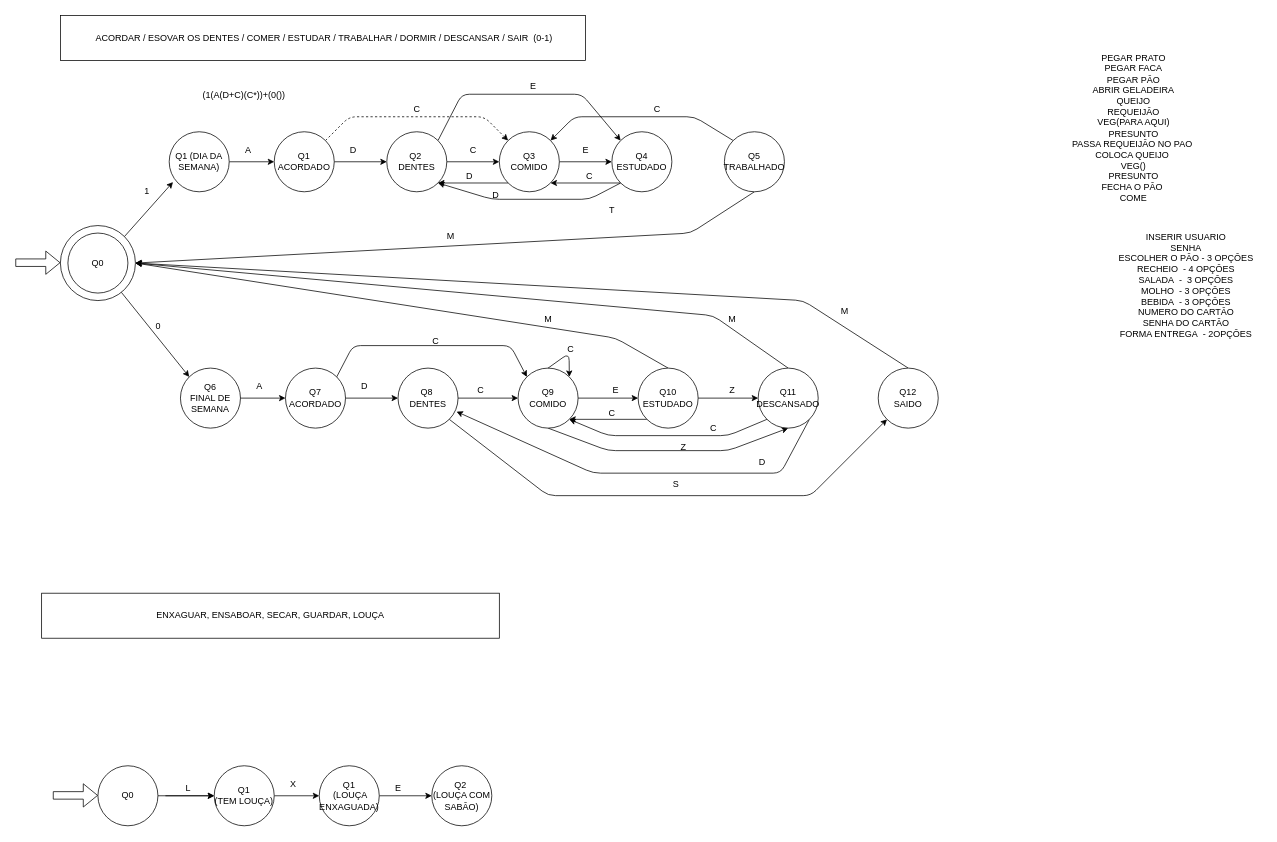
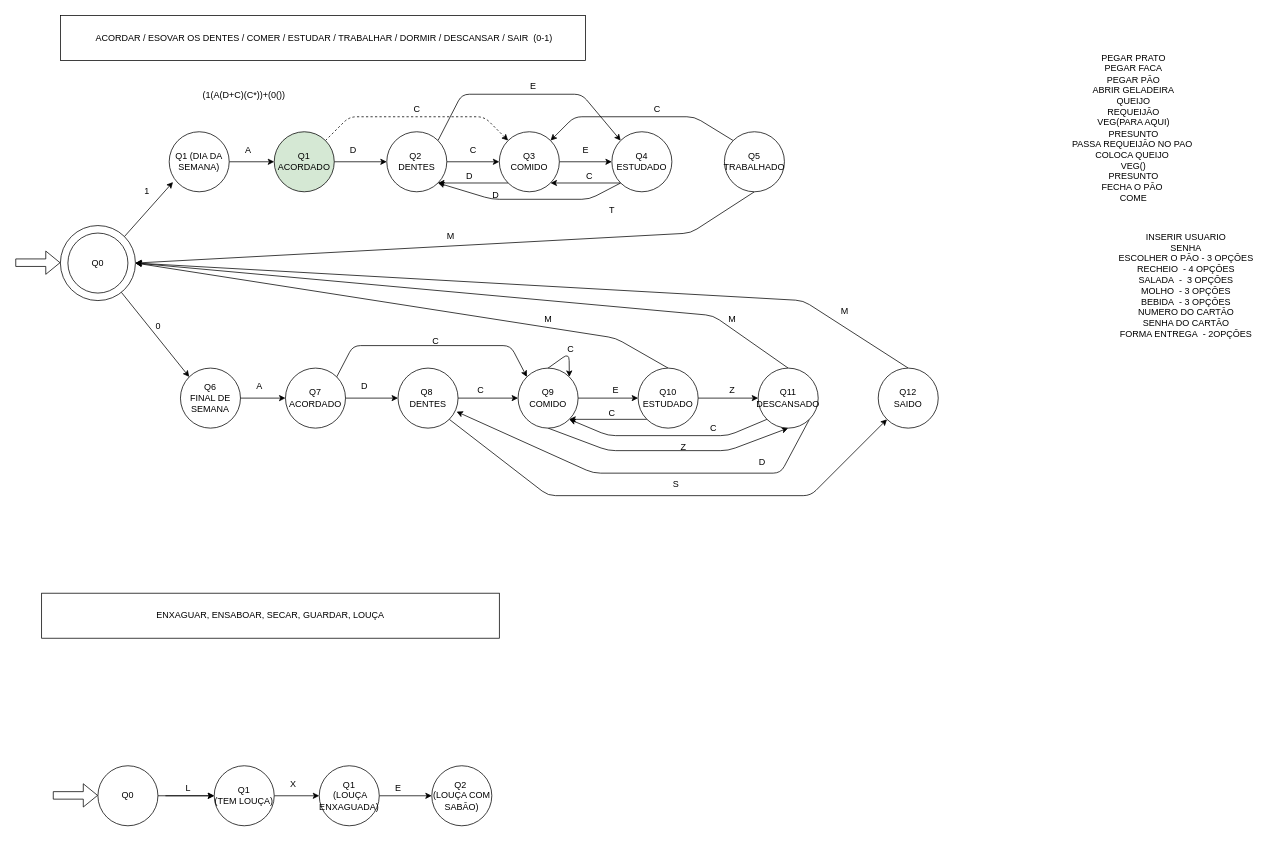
(304, 162) -> (304, 162)
